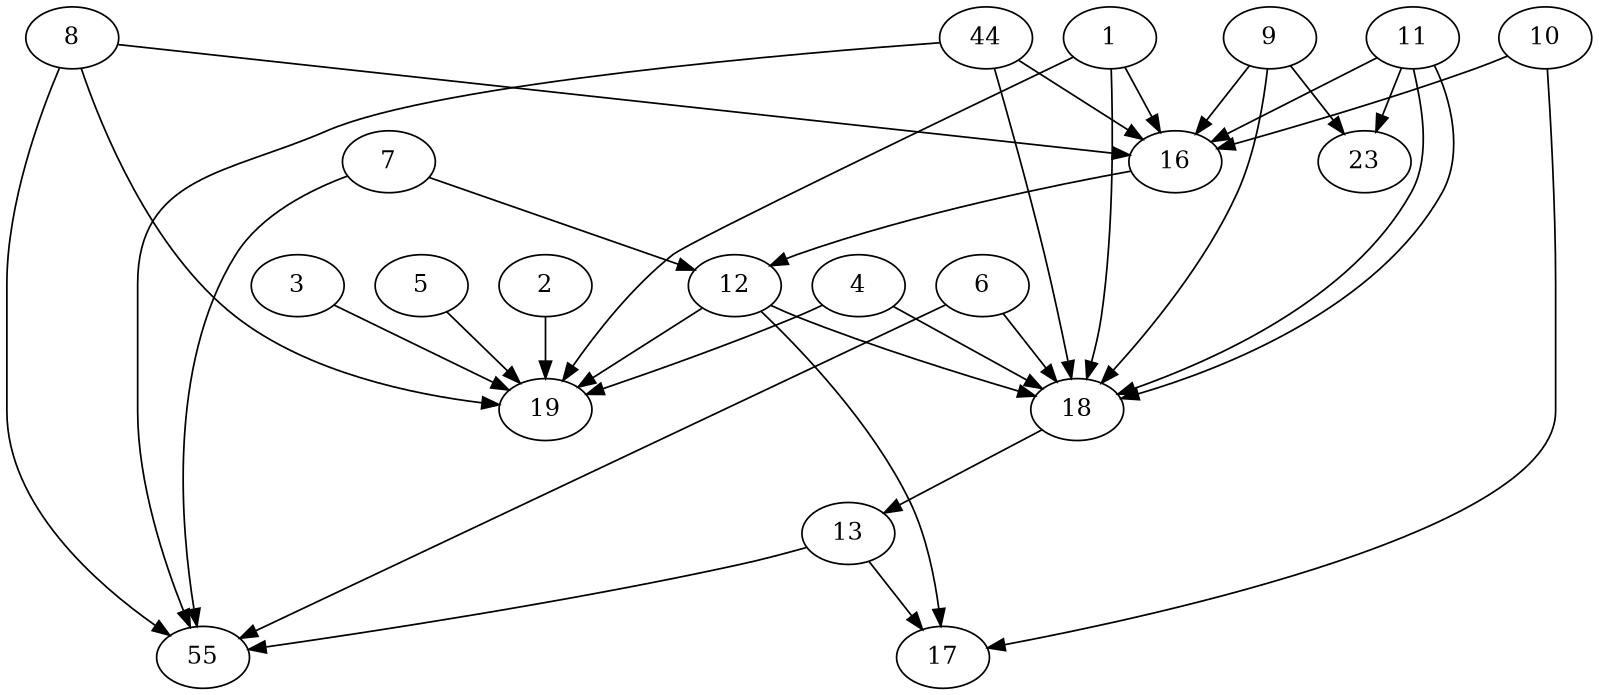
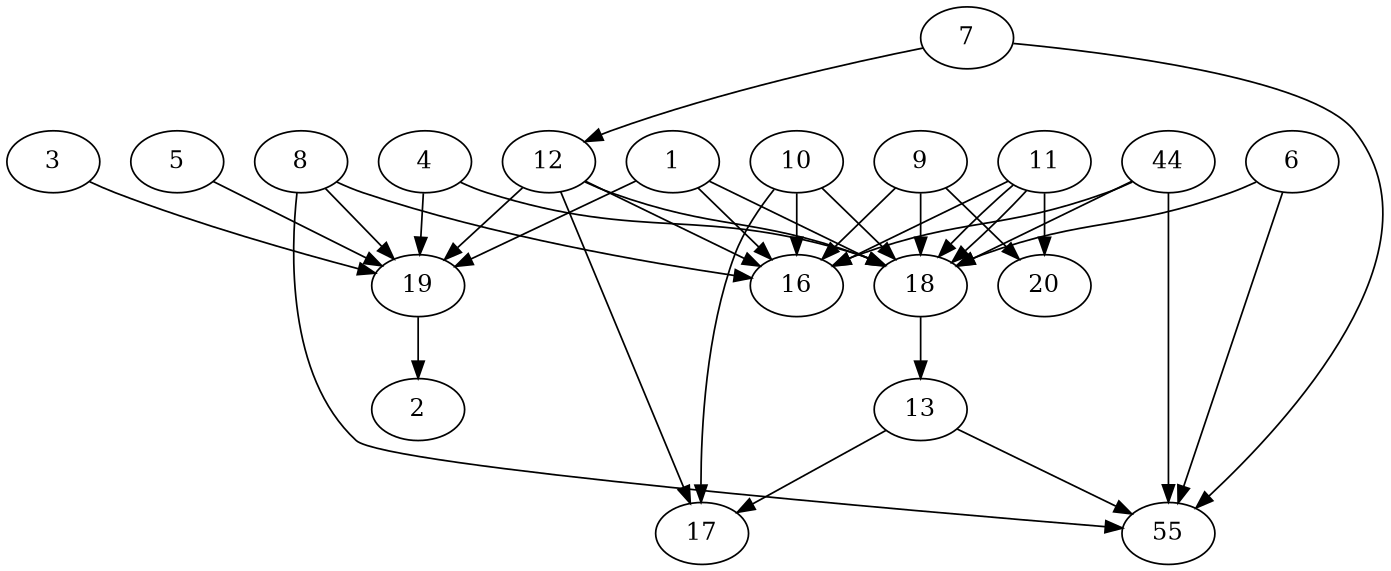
(1365, 162) -> (1045, 286)
(957, 208) -> (701, 237)
none -> (851, 216)
(546, 339) -> (418, 339)
